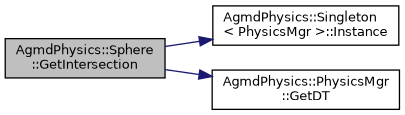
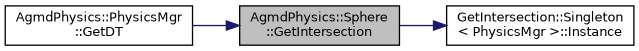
(306, 26) -> (540, 26)
(182, 72) -> (209, 26)
